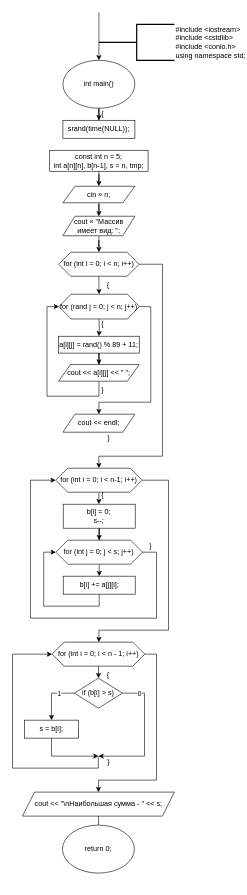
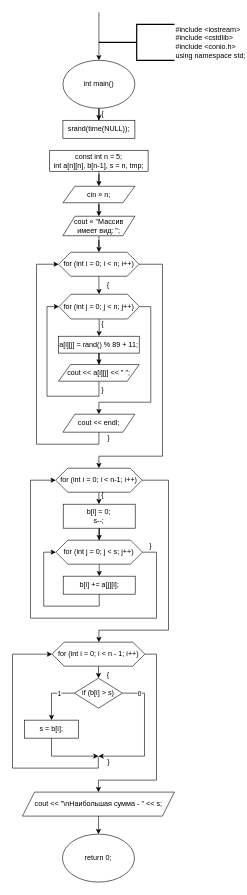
(99, 307) -> (99, 307)
none -> (36, 354)
(98, 849) -> (98, 858)
